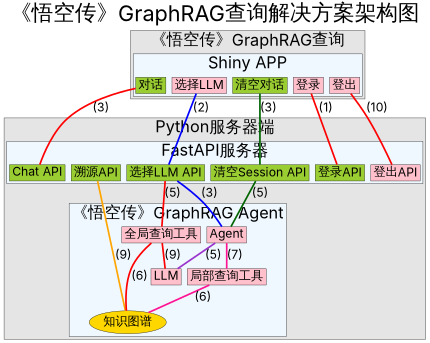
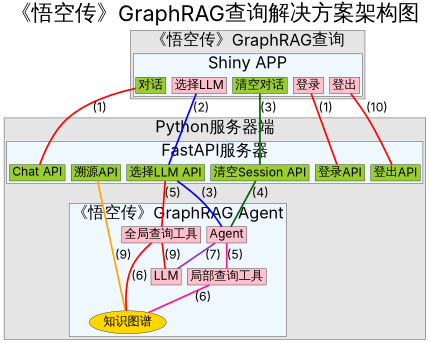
(101, 108) -> (100, 108)
(395, 173) -> (395, 173)
(260, 194) -> (260, 194)
(213, 256) -> (213, 256)
(235, 256) -> (235, 256)
